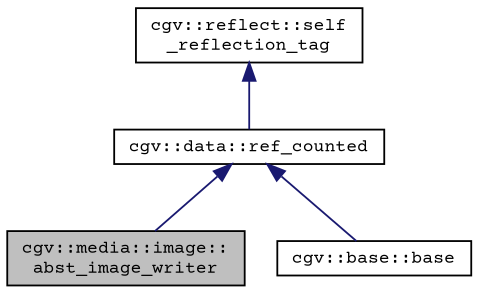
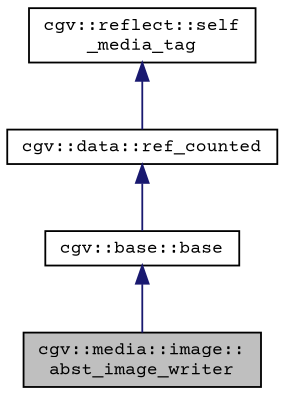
(249, 35) -> (142, 35)
(186, 204) -> (142, 308)
